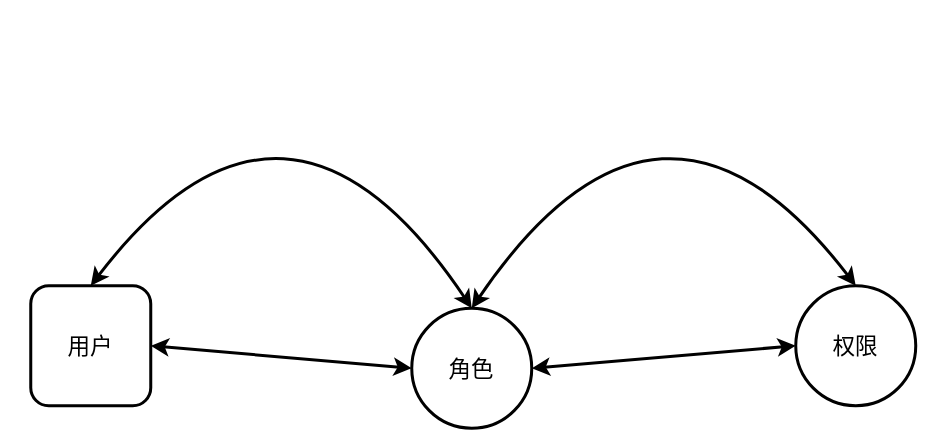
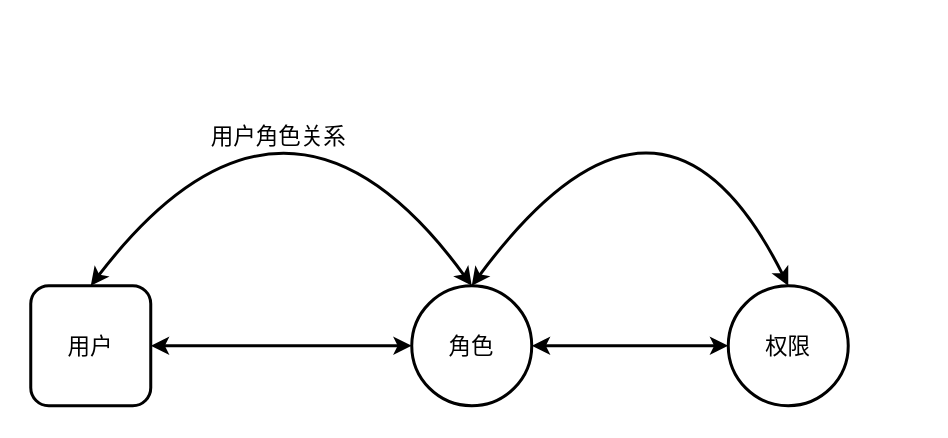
none -> (278, 136)
(856, 346) -> (788, 346)
(472, 368) -> (472, 346)
